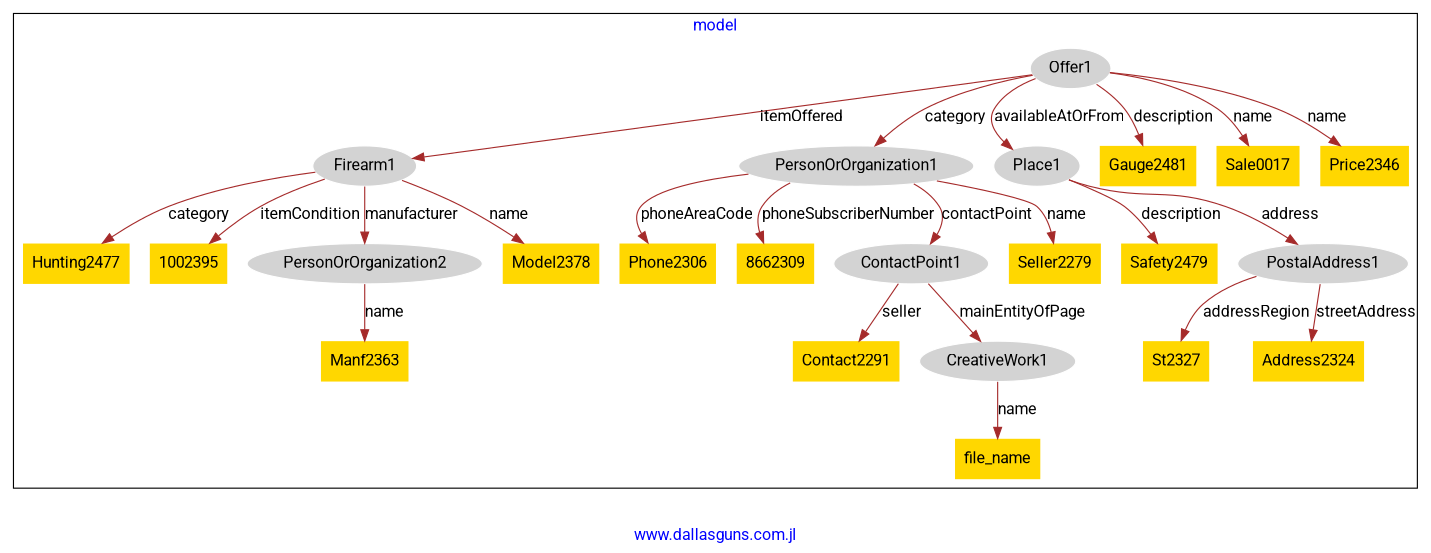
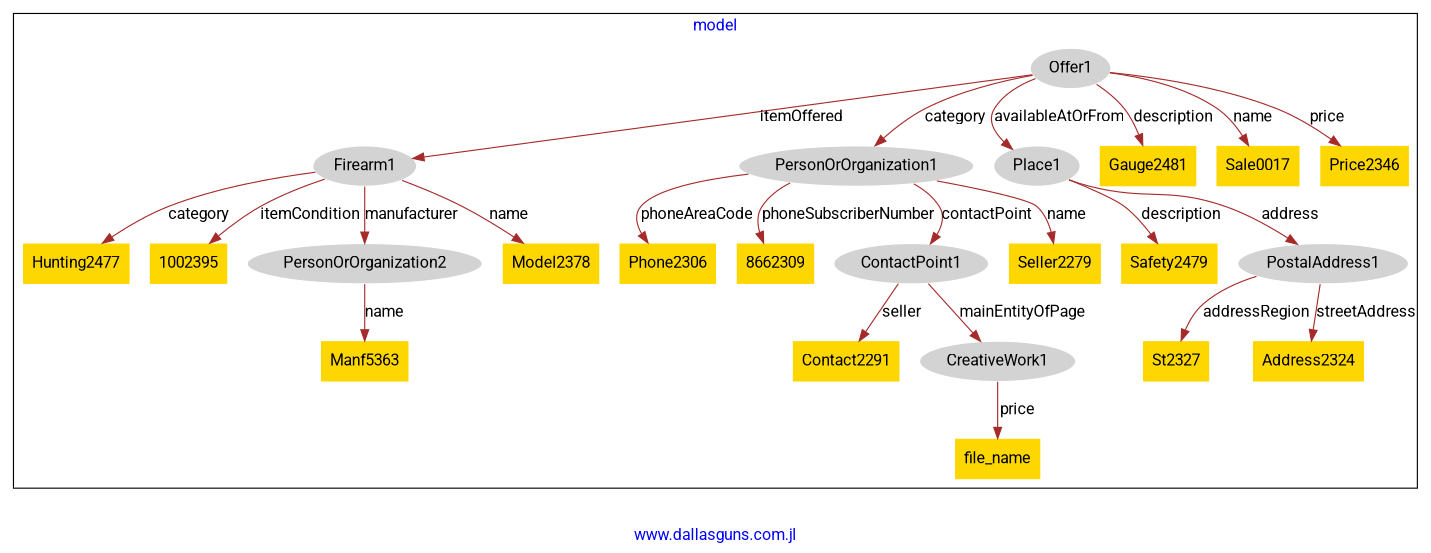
(1327, 117) -> (1327, 117)
(365, 361) -> (365, 361)
(1017, 410) -> (1017, 410)
